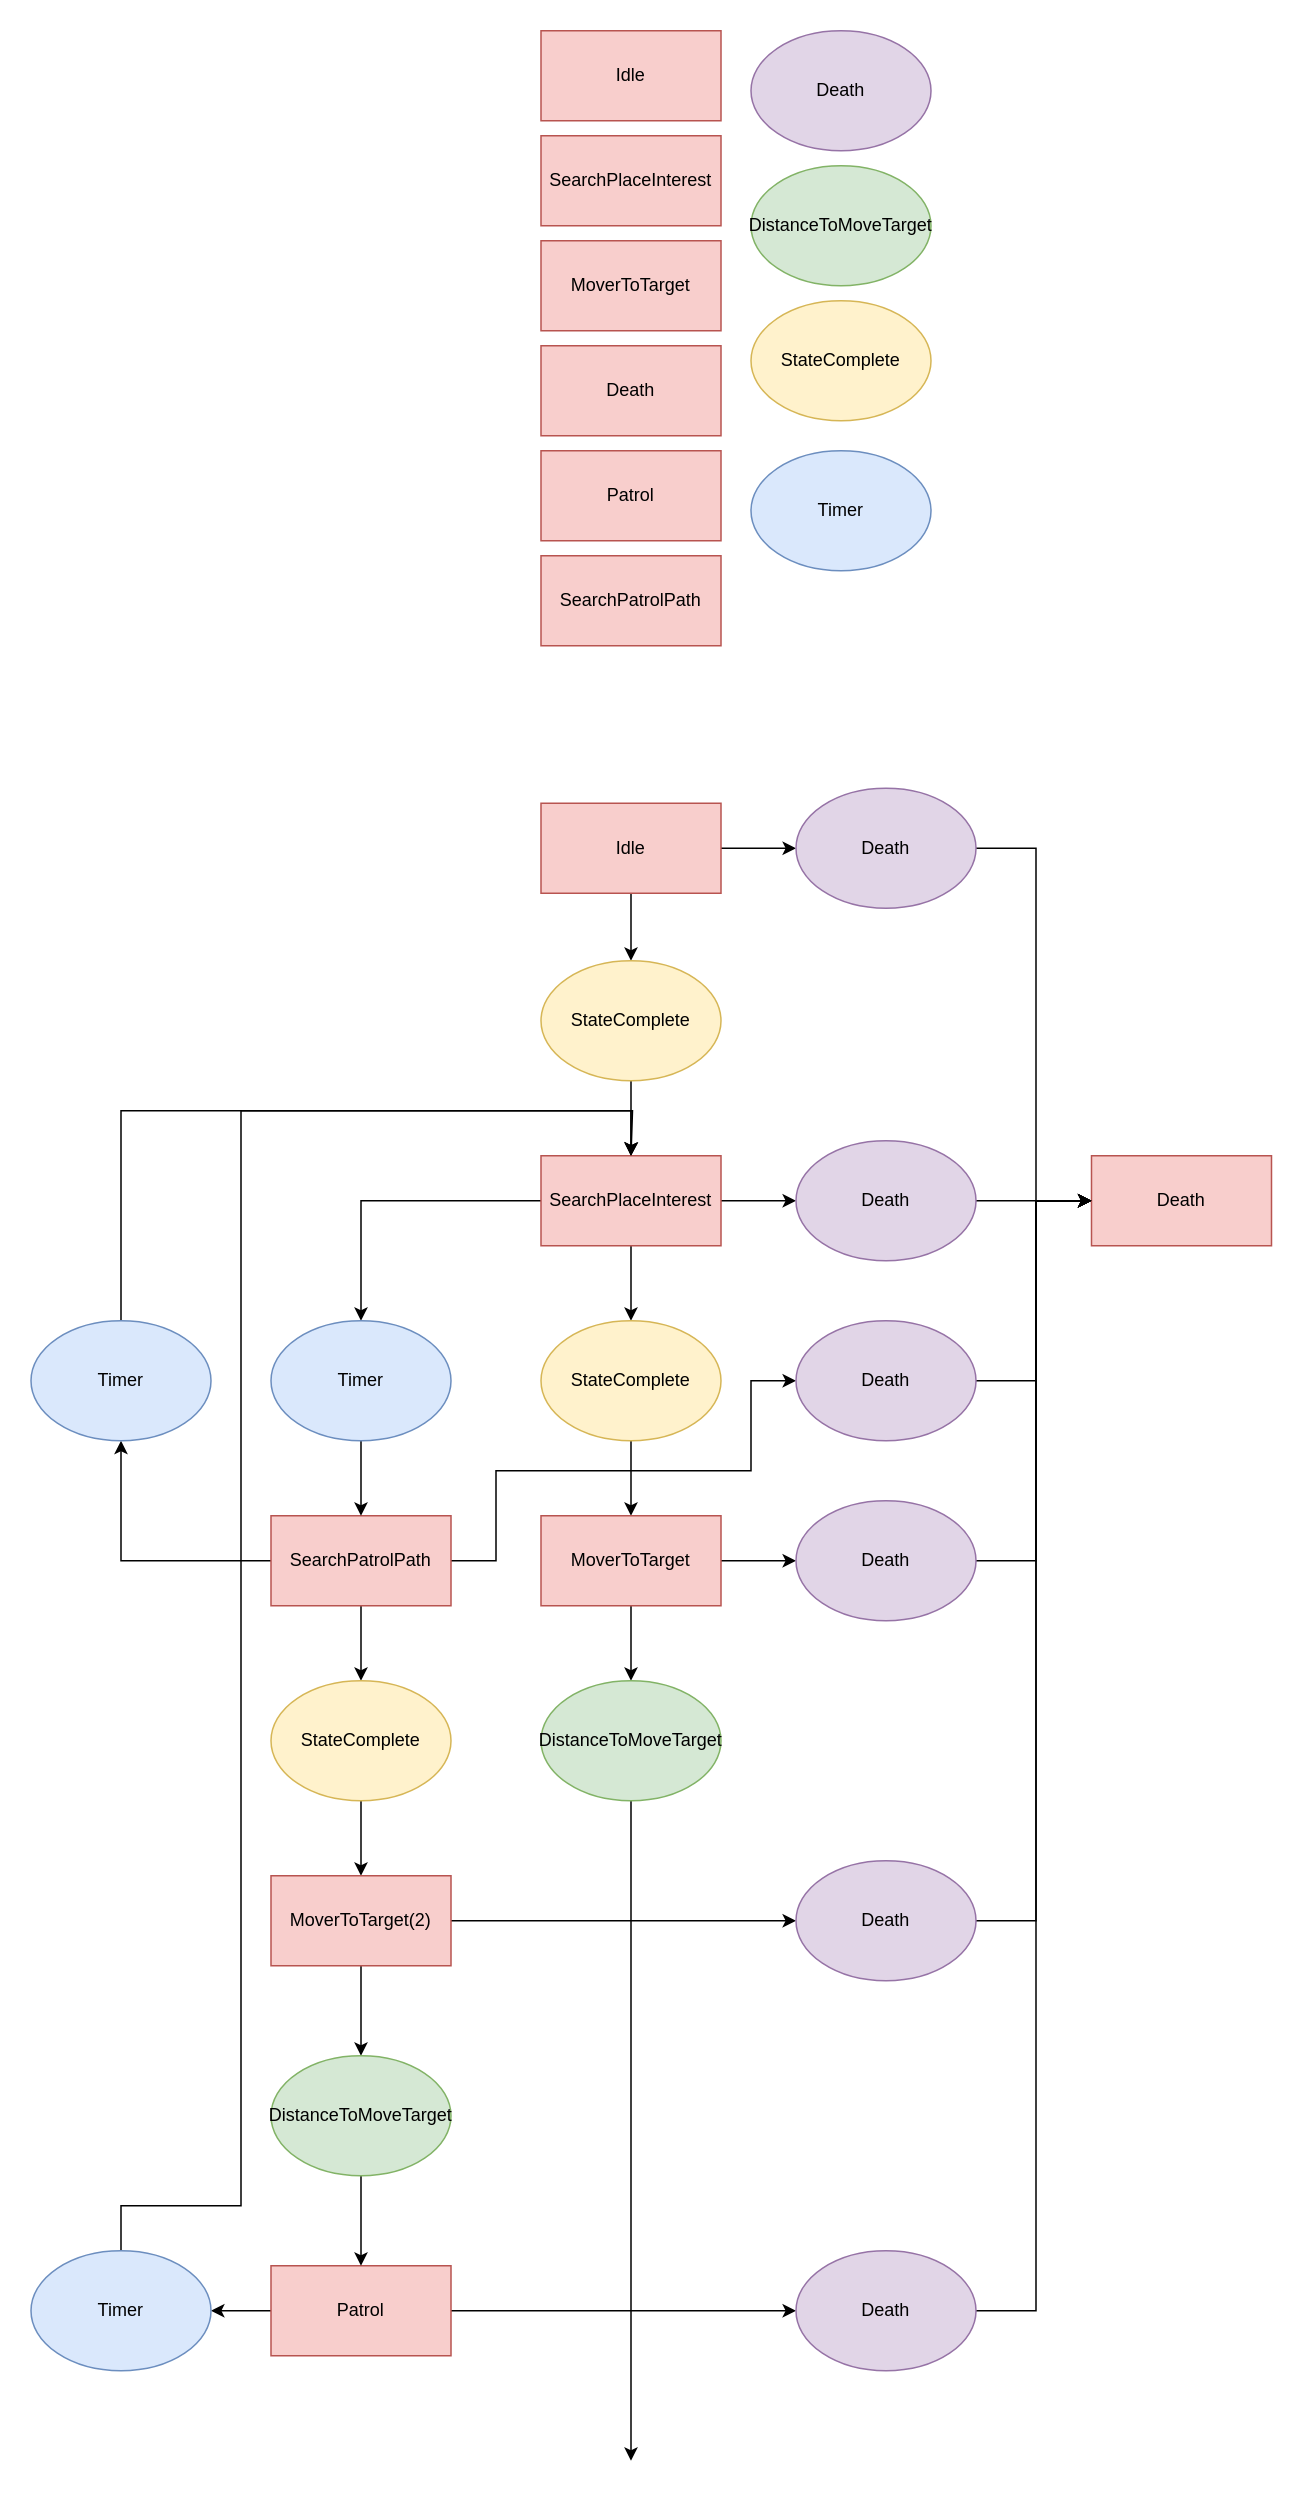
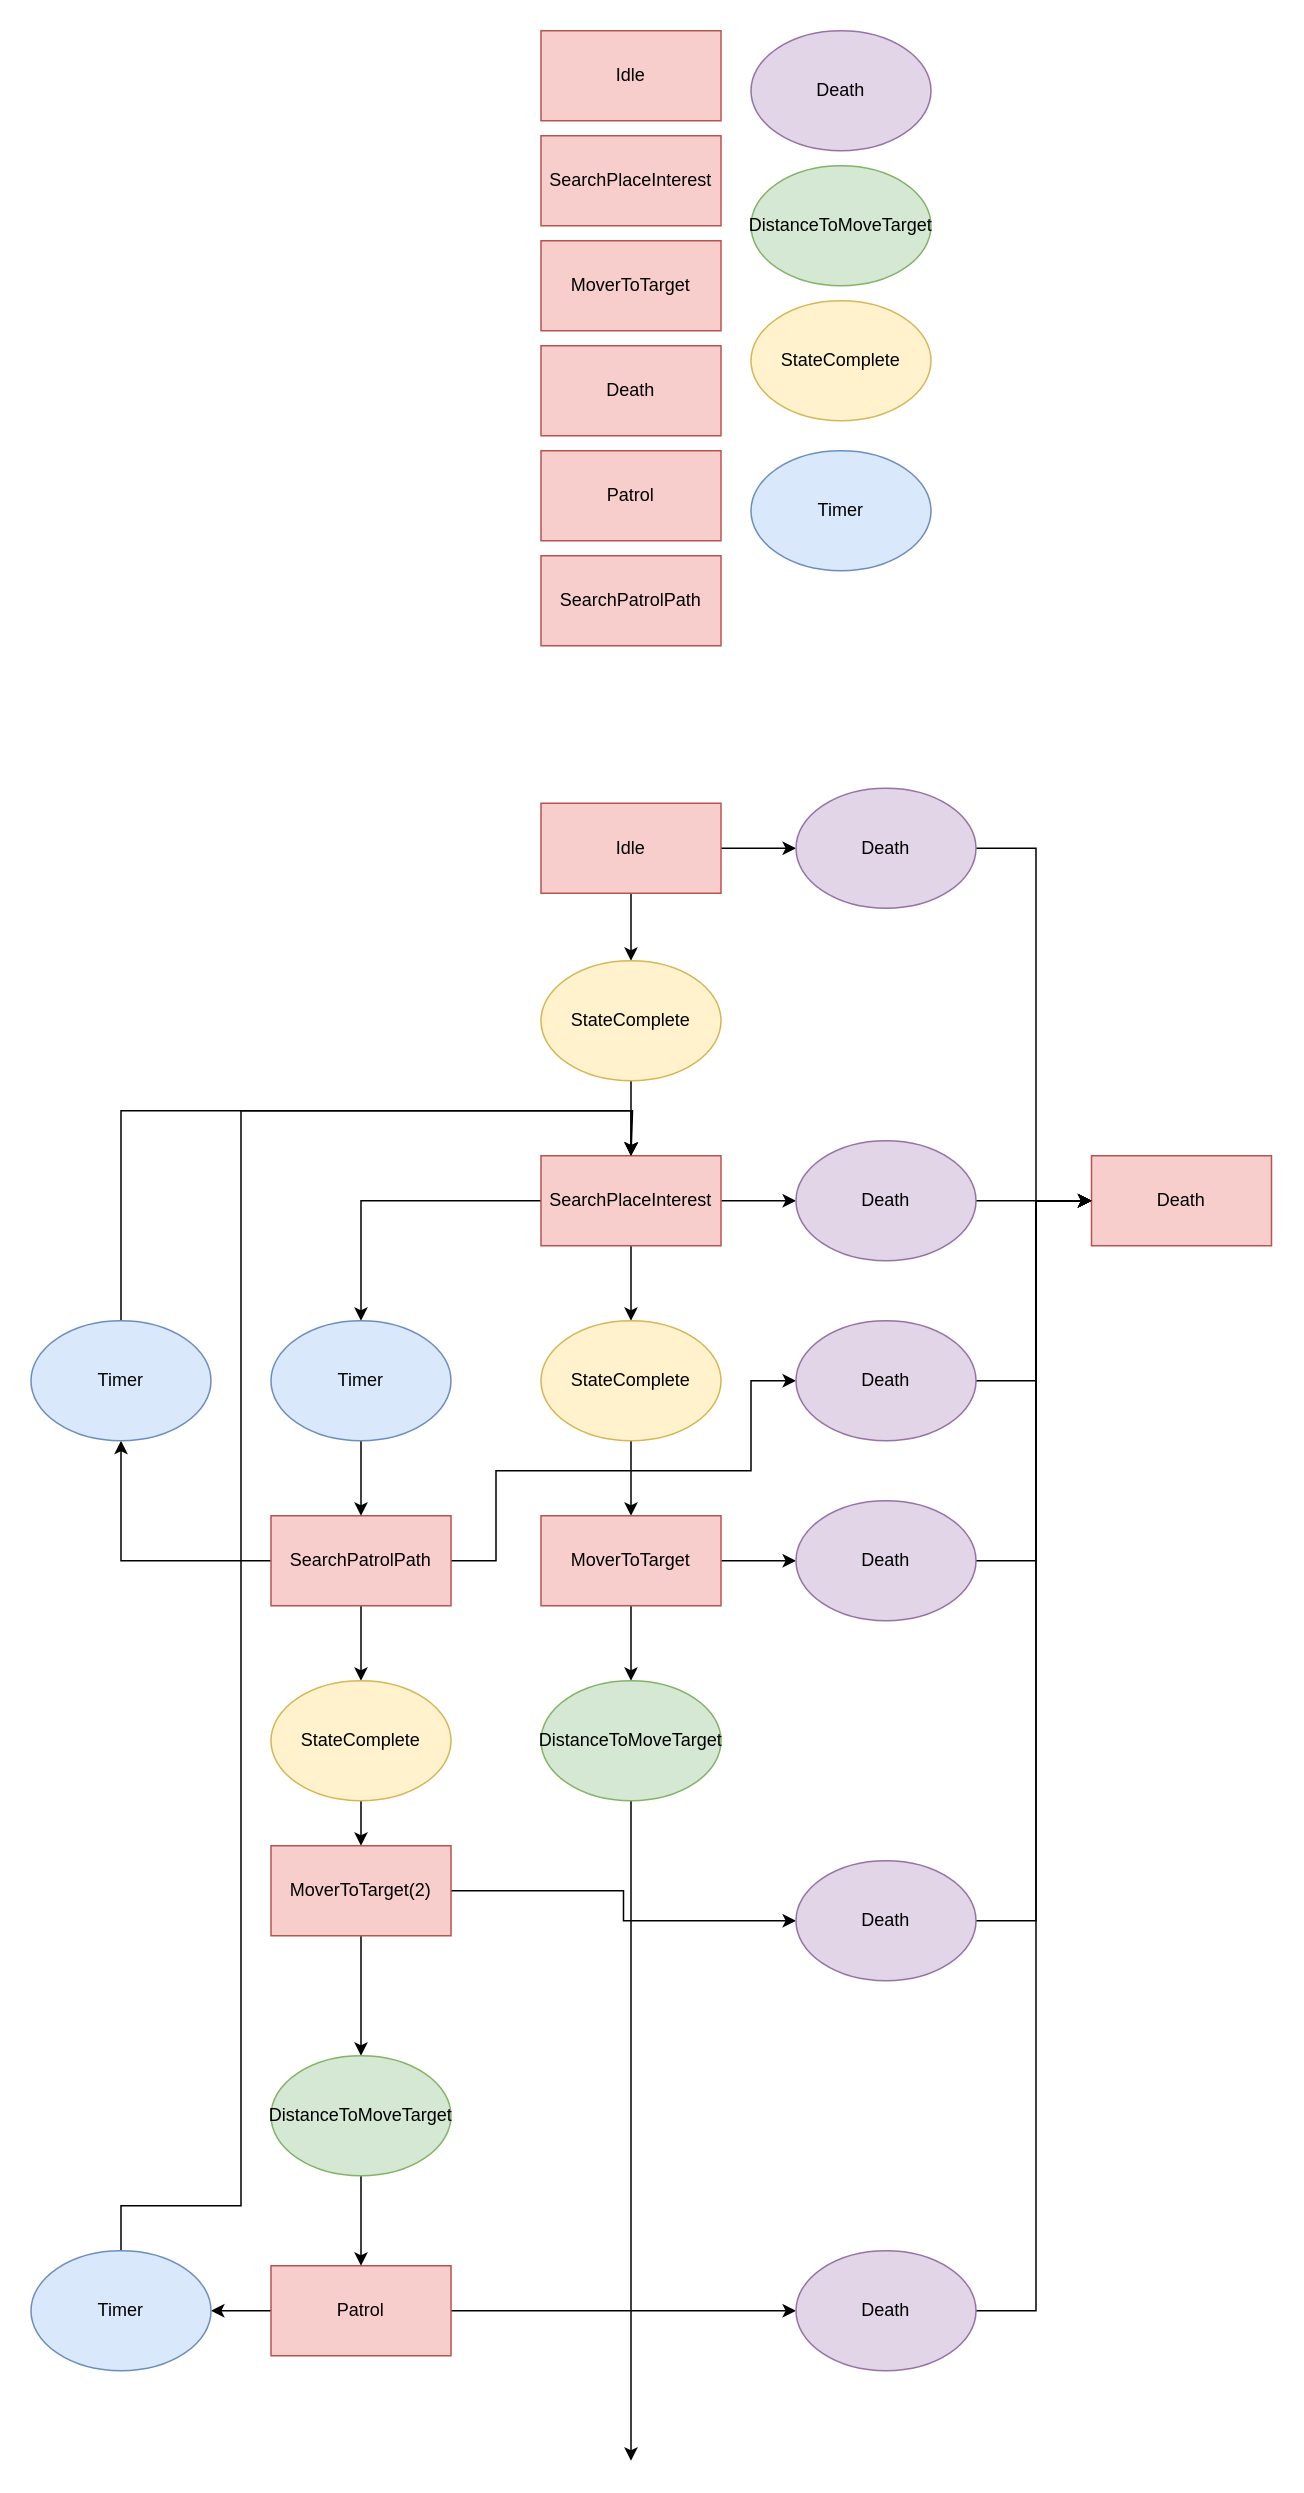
(361, 1921) -> (361, 1891)
